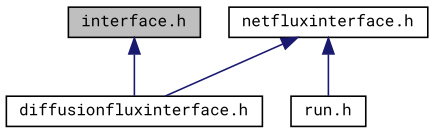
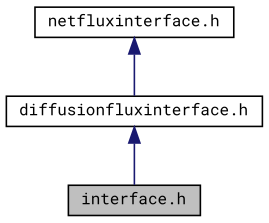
(134, 75) -> (134, 164)
(328, 111) -> none
